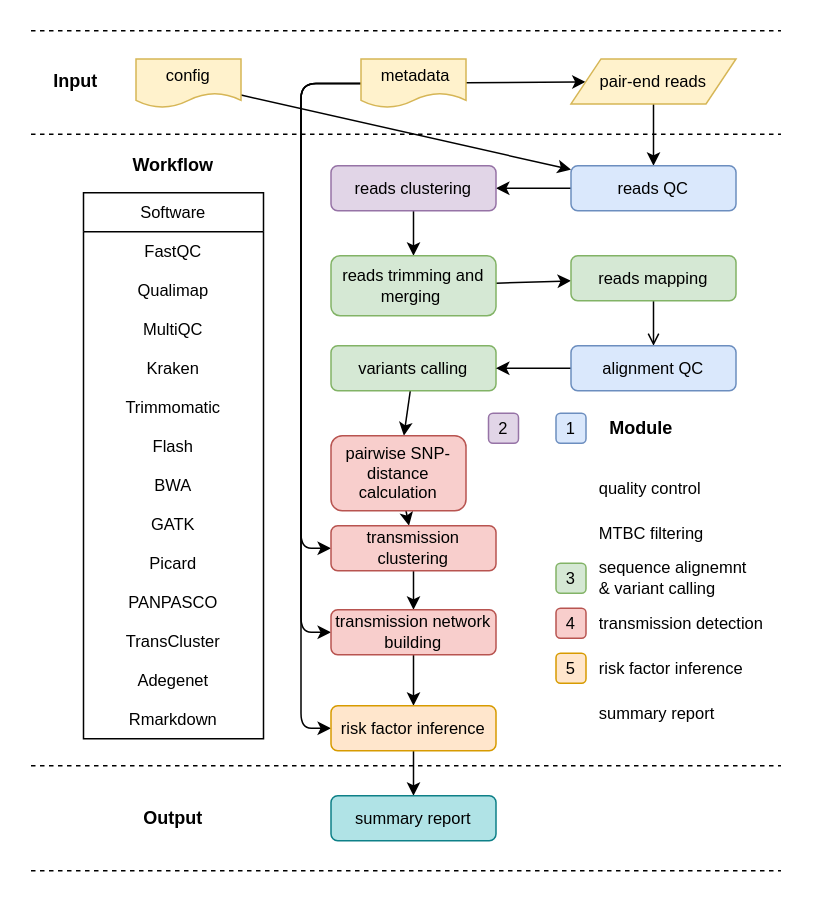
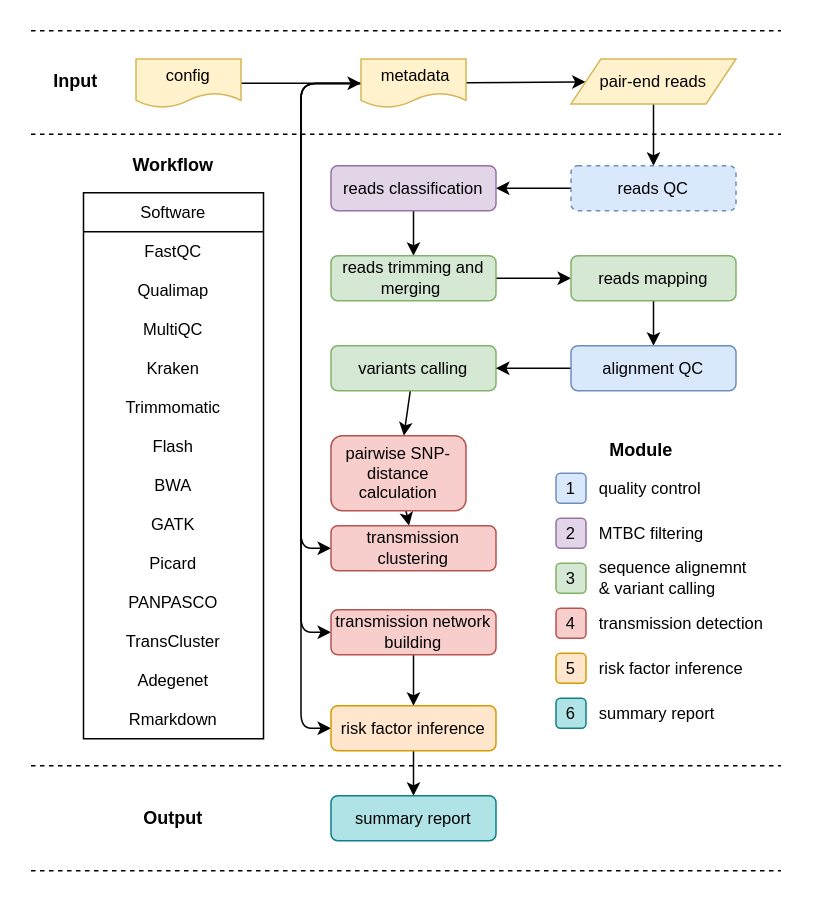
(323, 114) -> (273, 83)
(413, 188) -> (413, 188)
(653, 188) -> (653, 188)
(413, 286) -> (413, 278)
(653, 336) -> (653, 334)
(503, 428) -> (571, 533)
(571, 428) -> (571, 488)
(641, 428) -> (641, 451)
(413, 585) -> none
none -> (571, 713)
